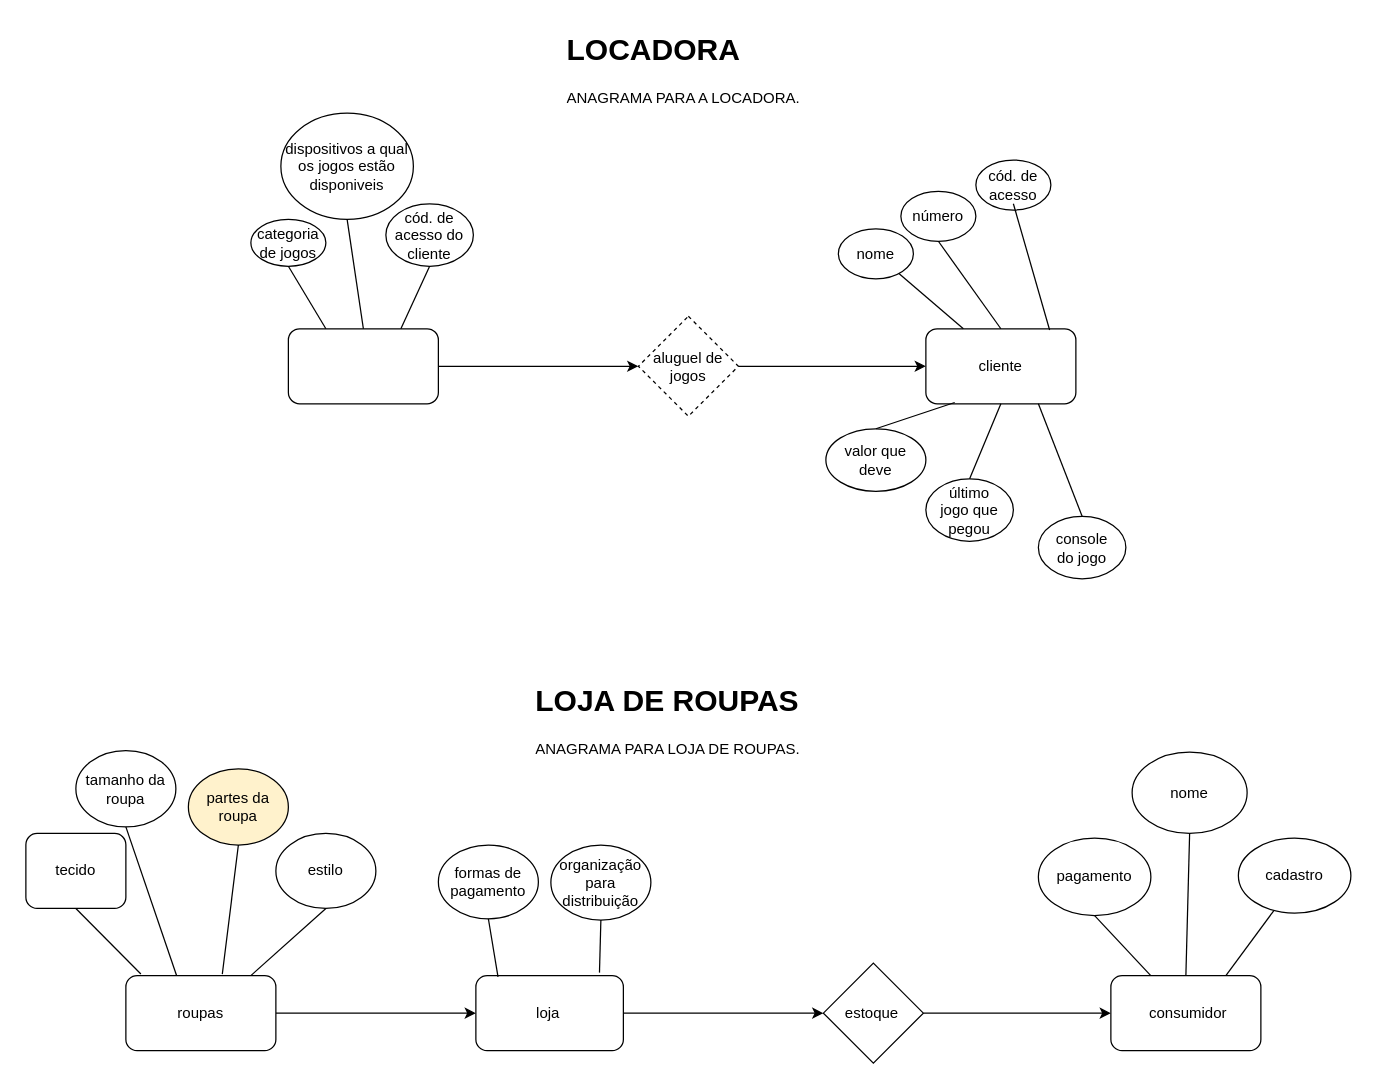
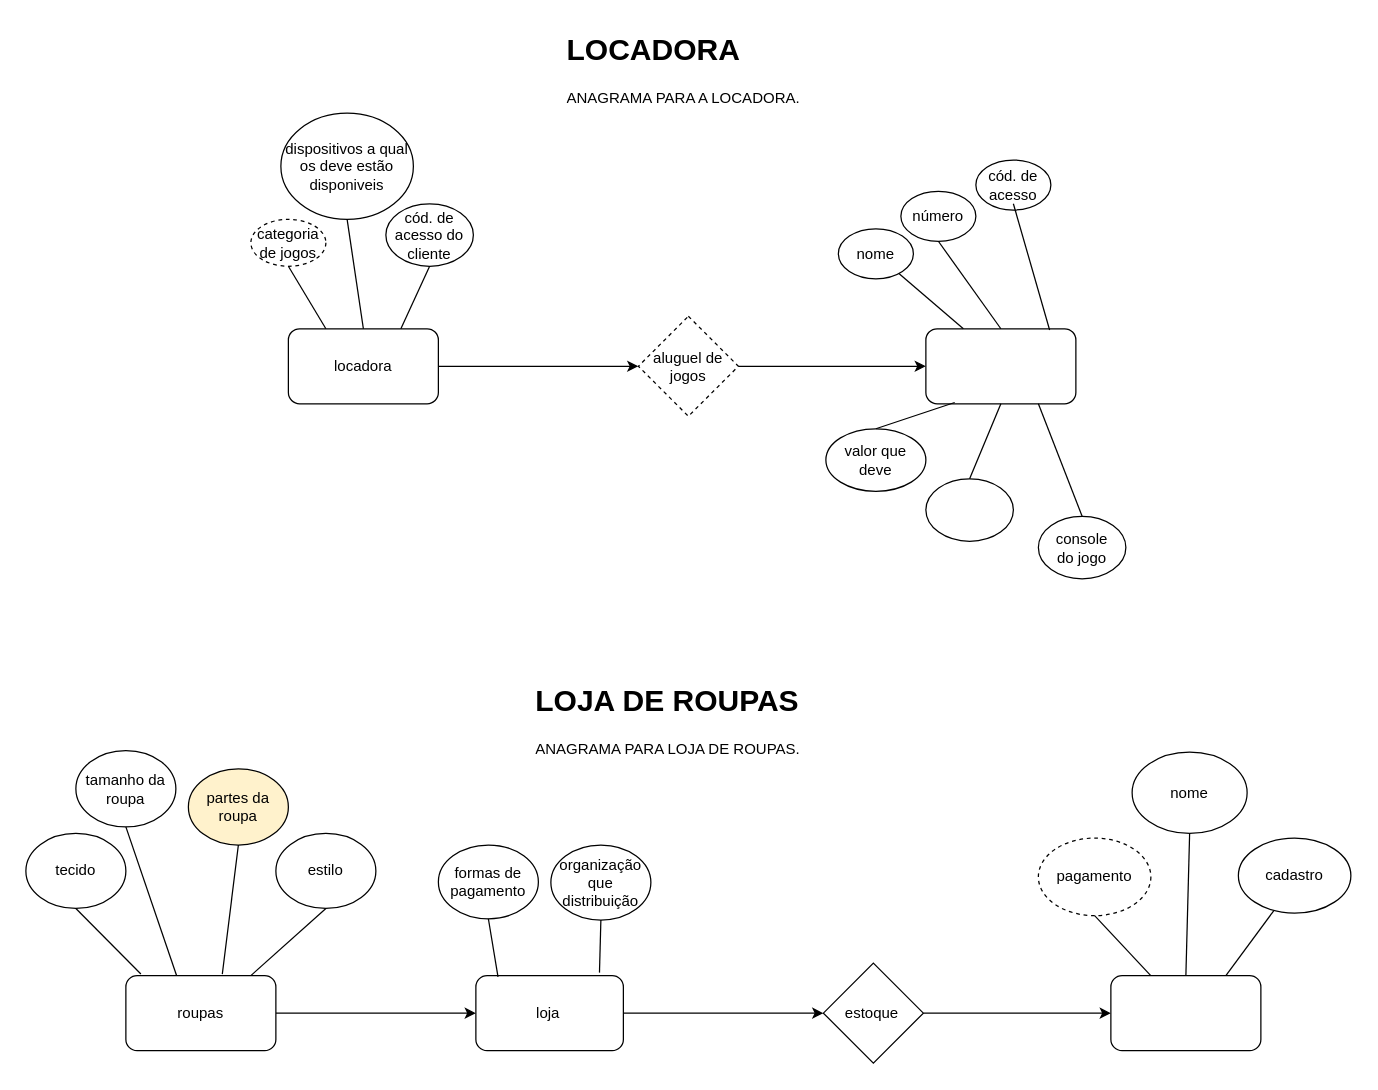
(347, 167) -> (347, 167)
(288, 243) -> (288, 243)
none -> (363, 366)
(1001, 366) -> none
(969, 510) -> none
(76, 871) -> (76, 871)
(1094, 877) -> (1094, 877)
(601, 883) -> (601, 883)
(1188, 1013) -> none
